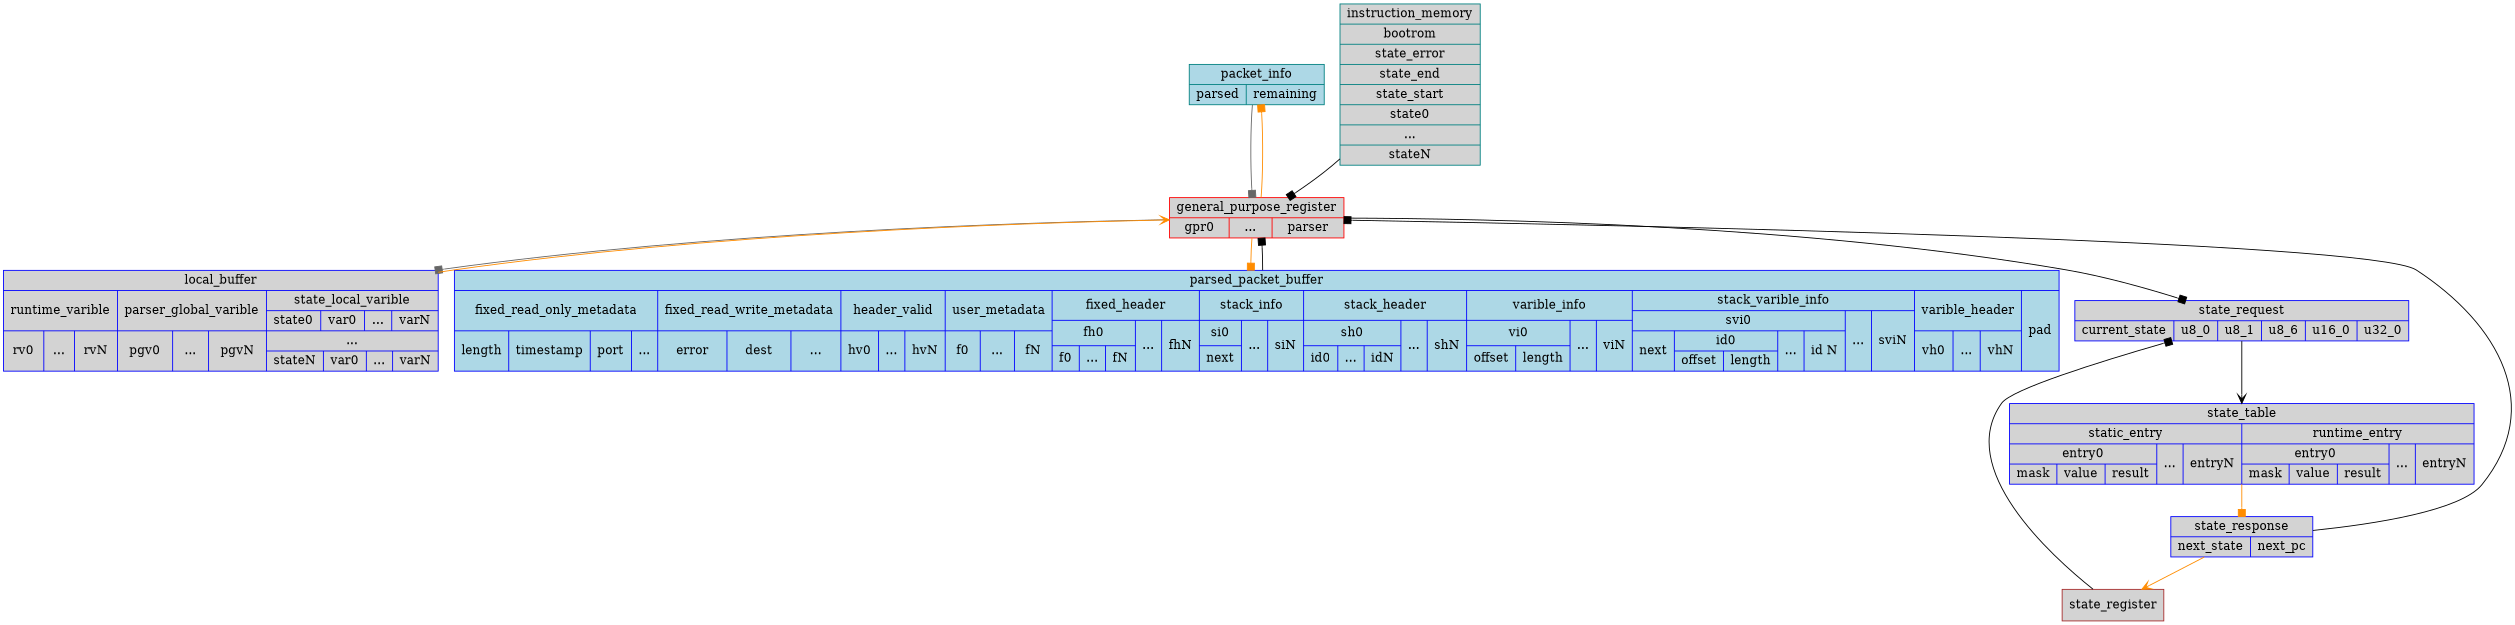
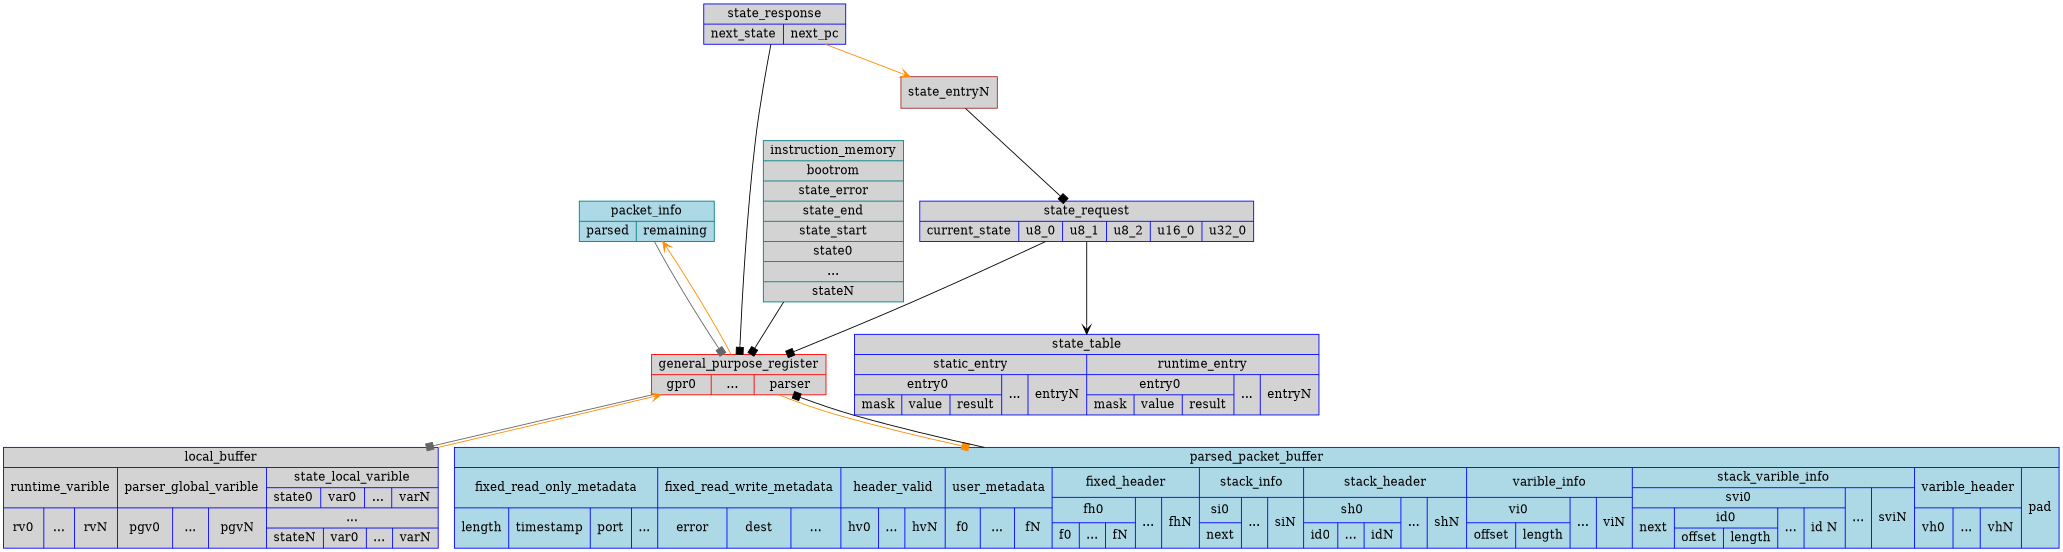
(1263, 156) -> (701, 301)
(1784, 236) -> (921, 298)
(2283, 330) -> (1128, 231)
(2242, 496) -> none
(2113, 605) -> (949, 92)
